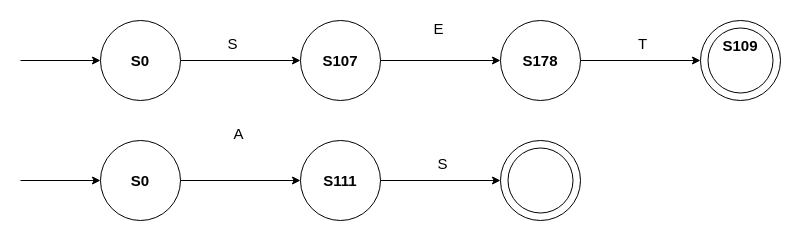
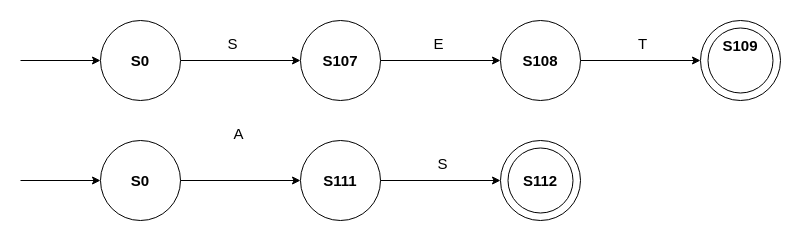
(439, 28) -> (439, 43)
(541, 61) -> (541, 61)
none -> (541, 181)
